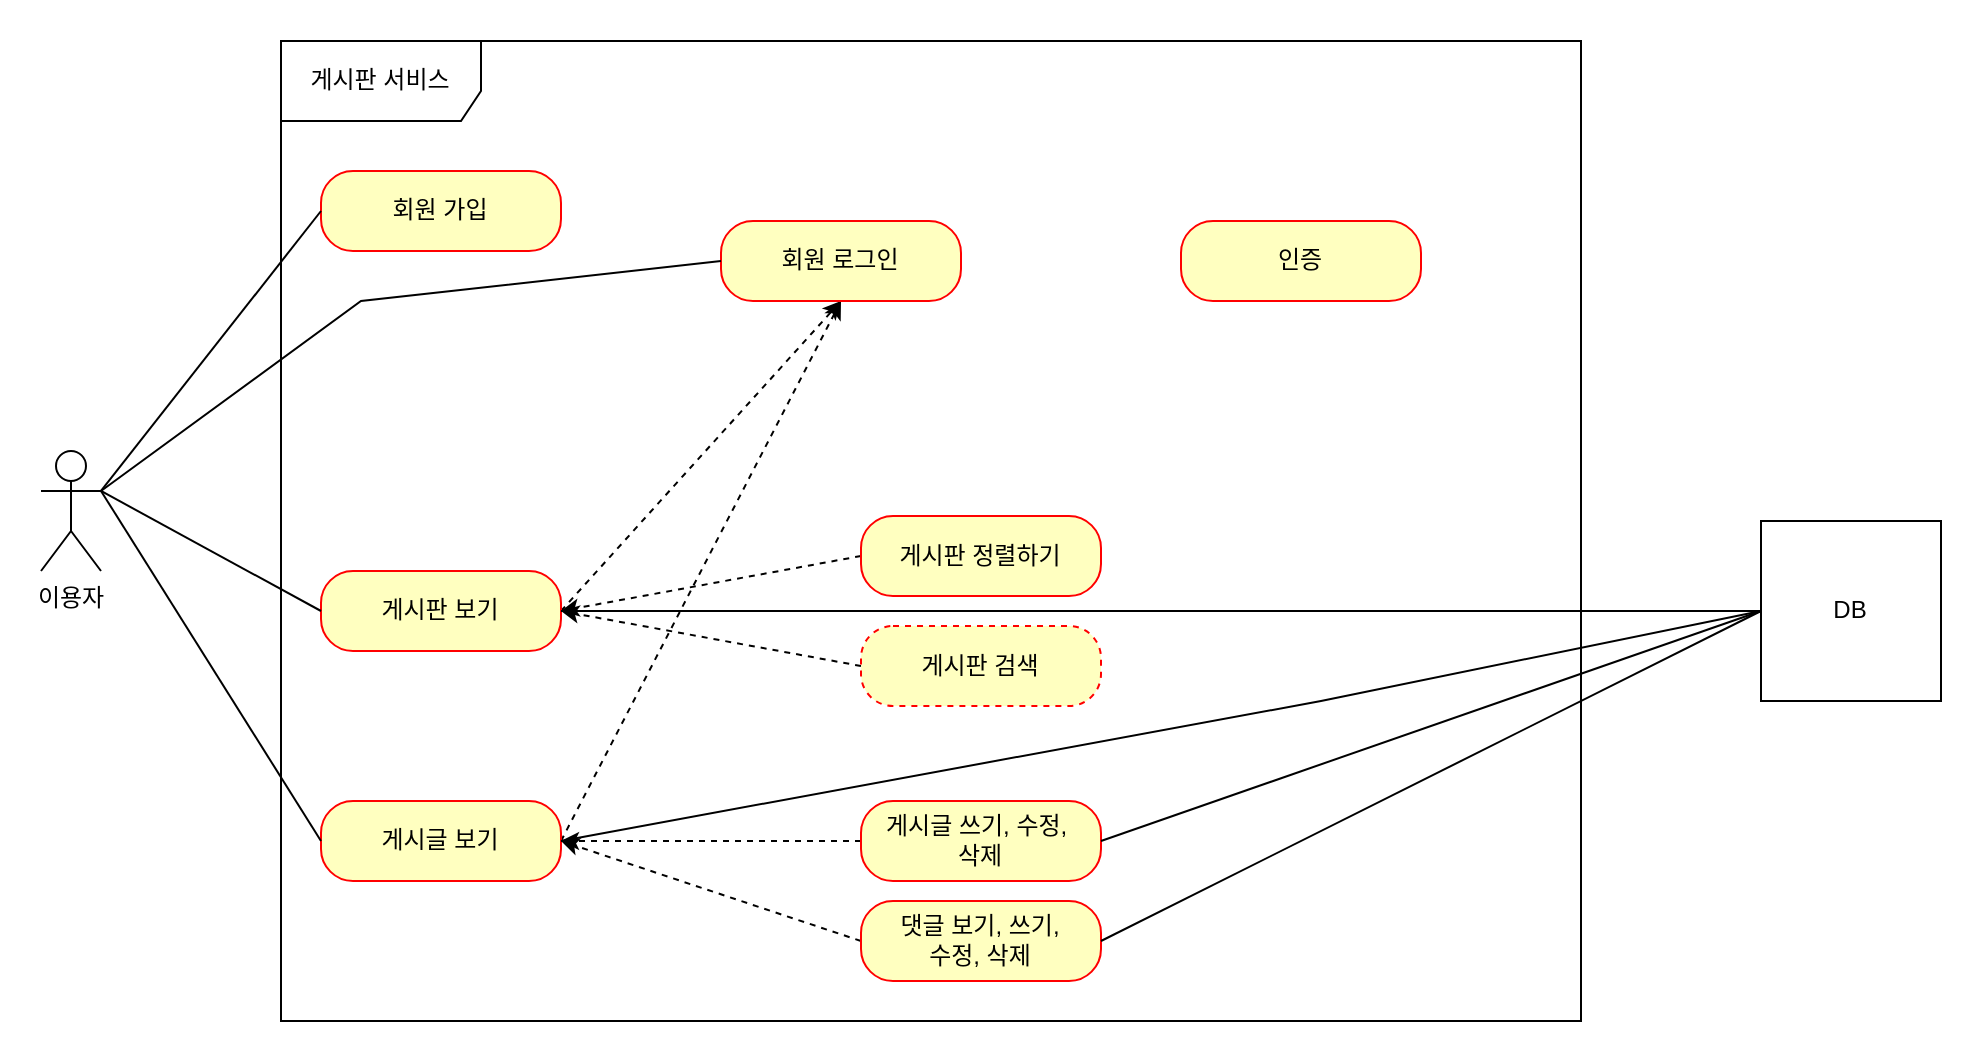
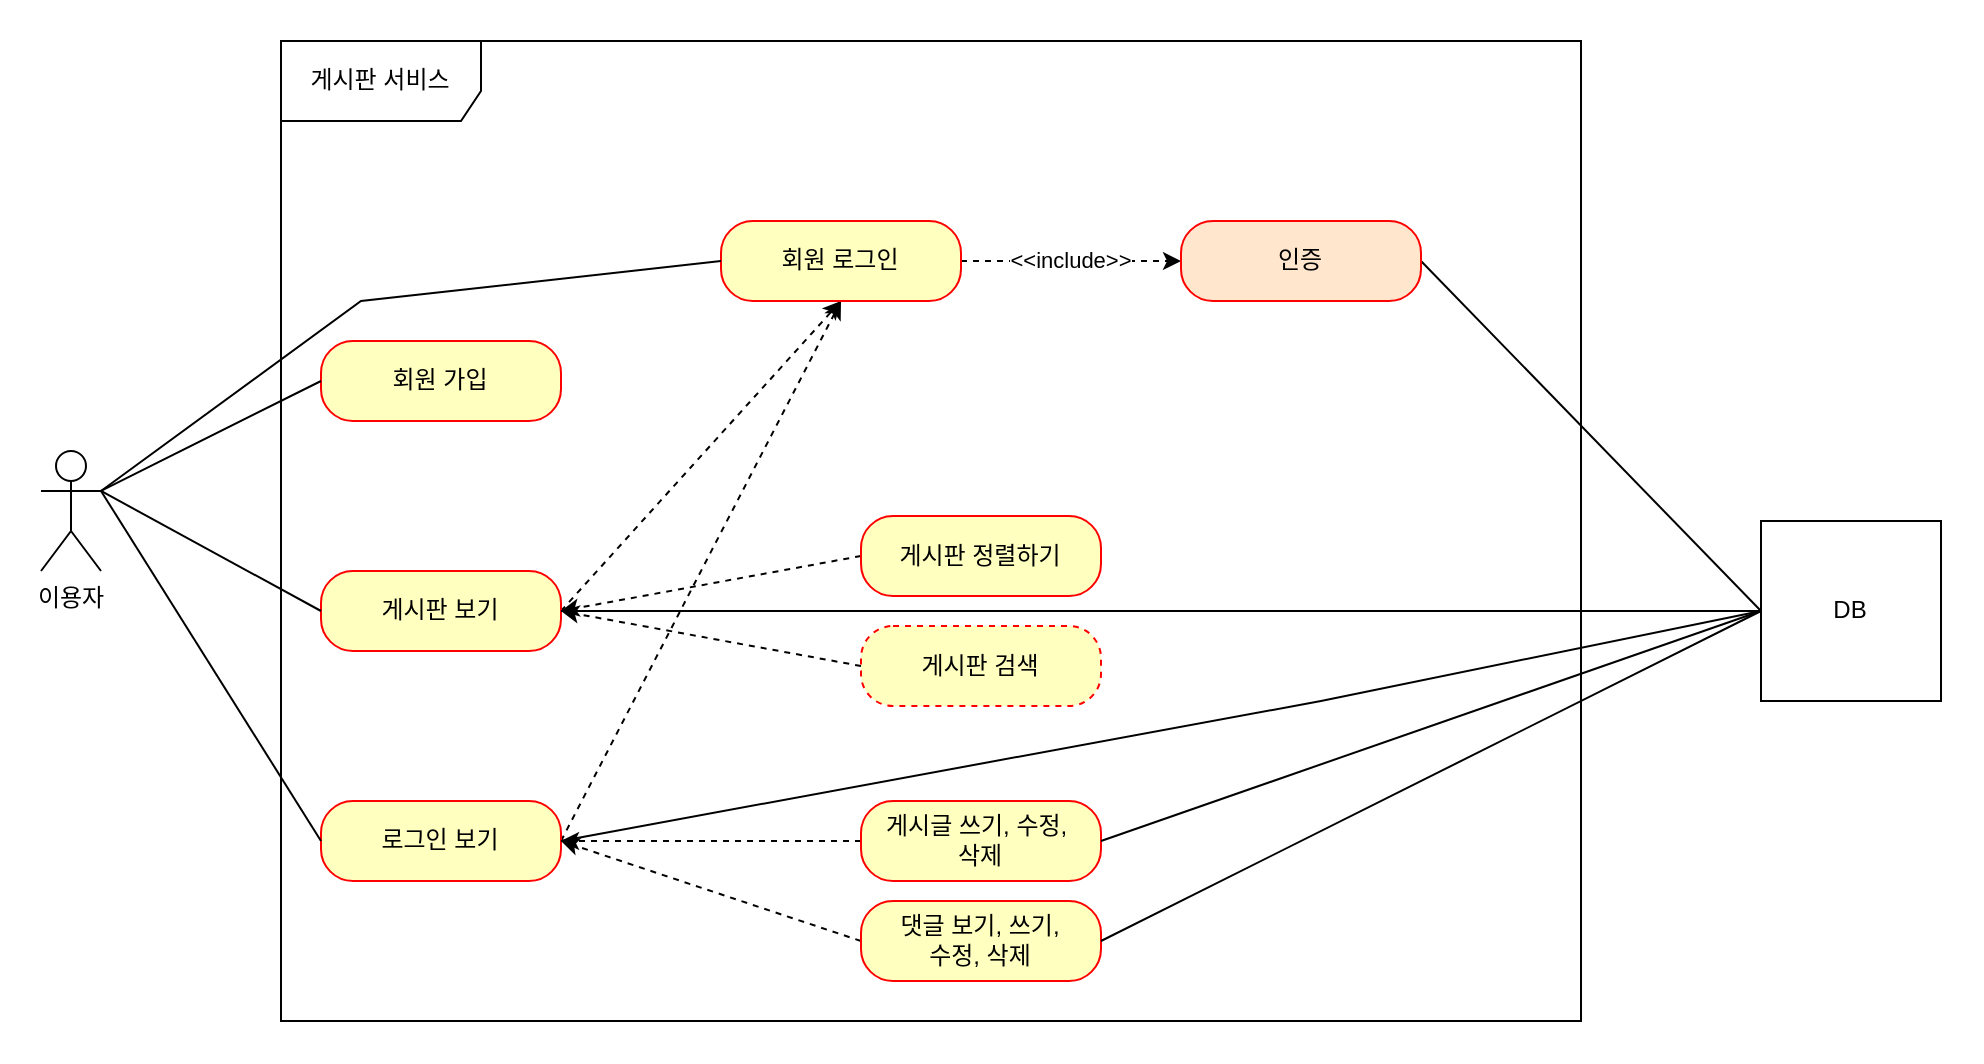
(441, 211) -> (441, 381)
none -> (1064, 261)
(1301, 261) -> (1301, 261)
none -> (1672, 519)
(441, 841) -> (441, 841)
